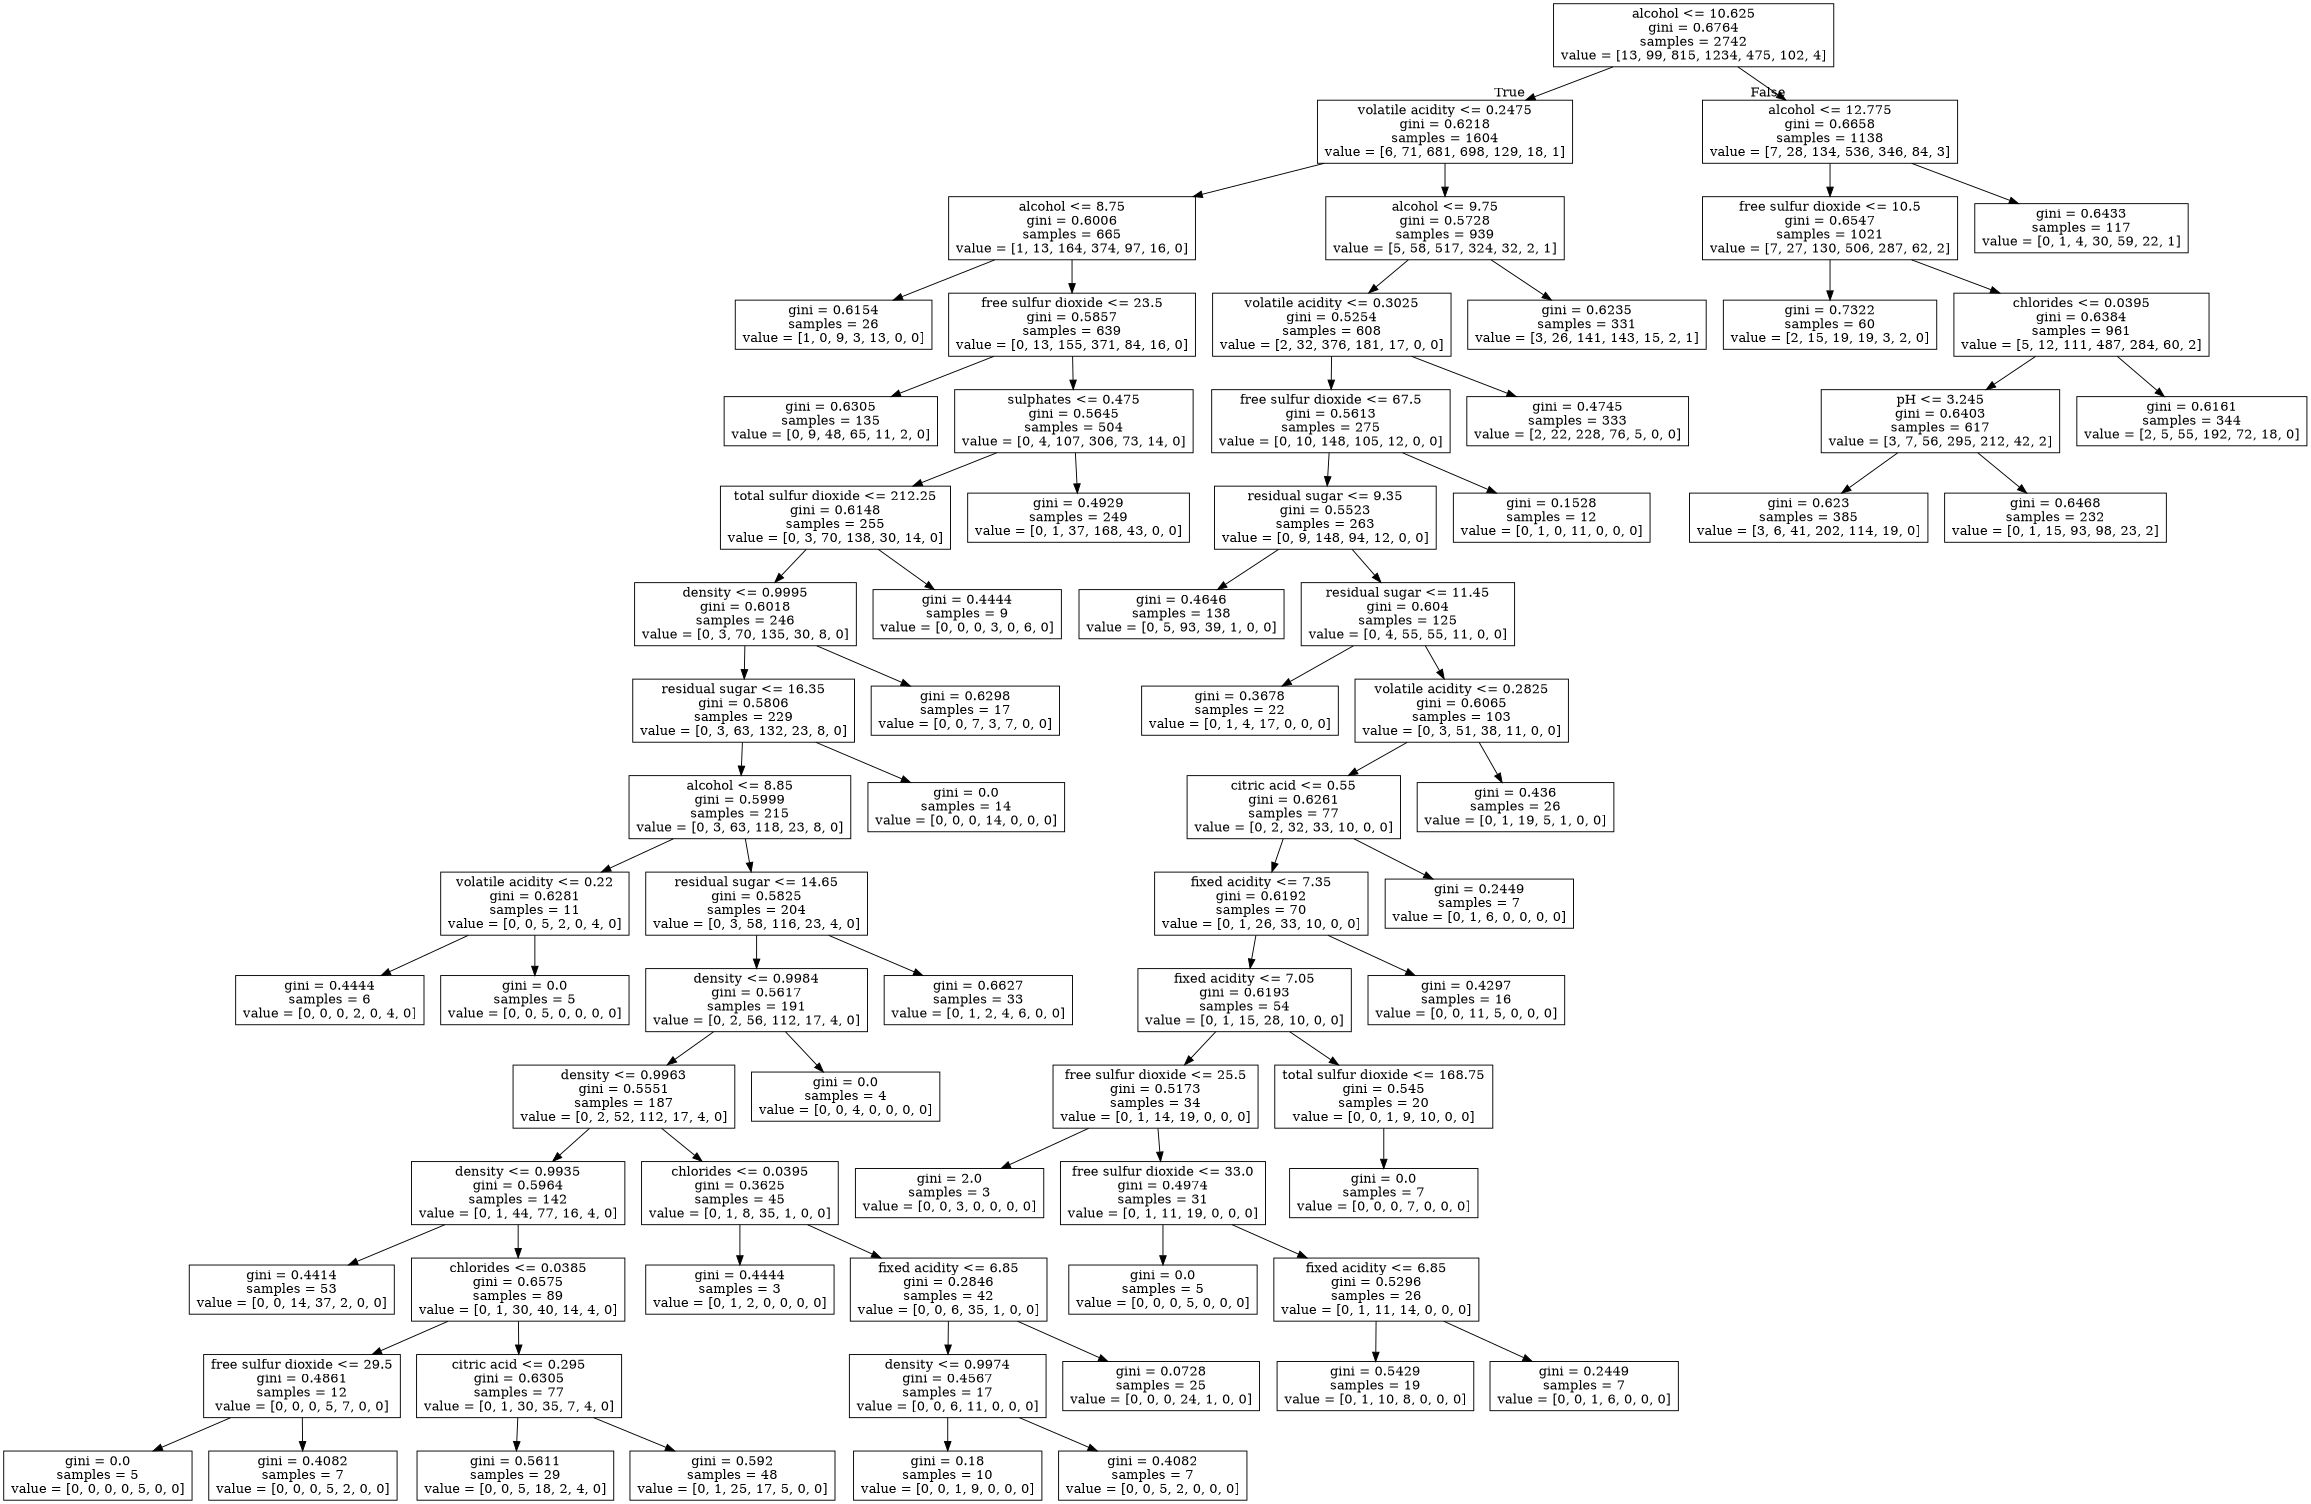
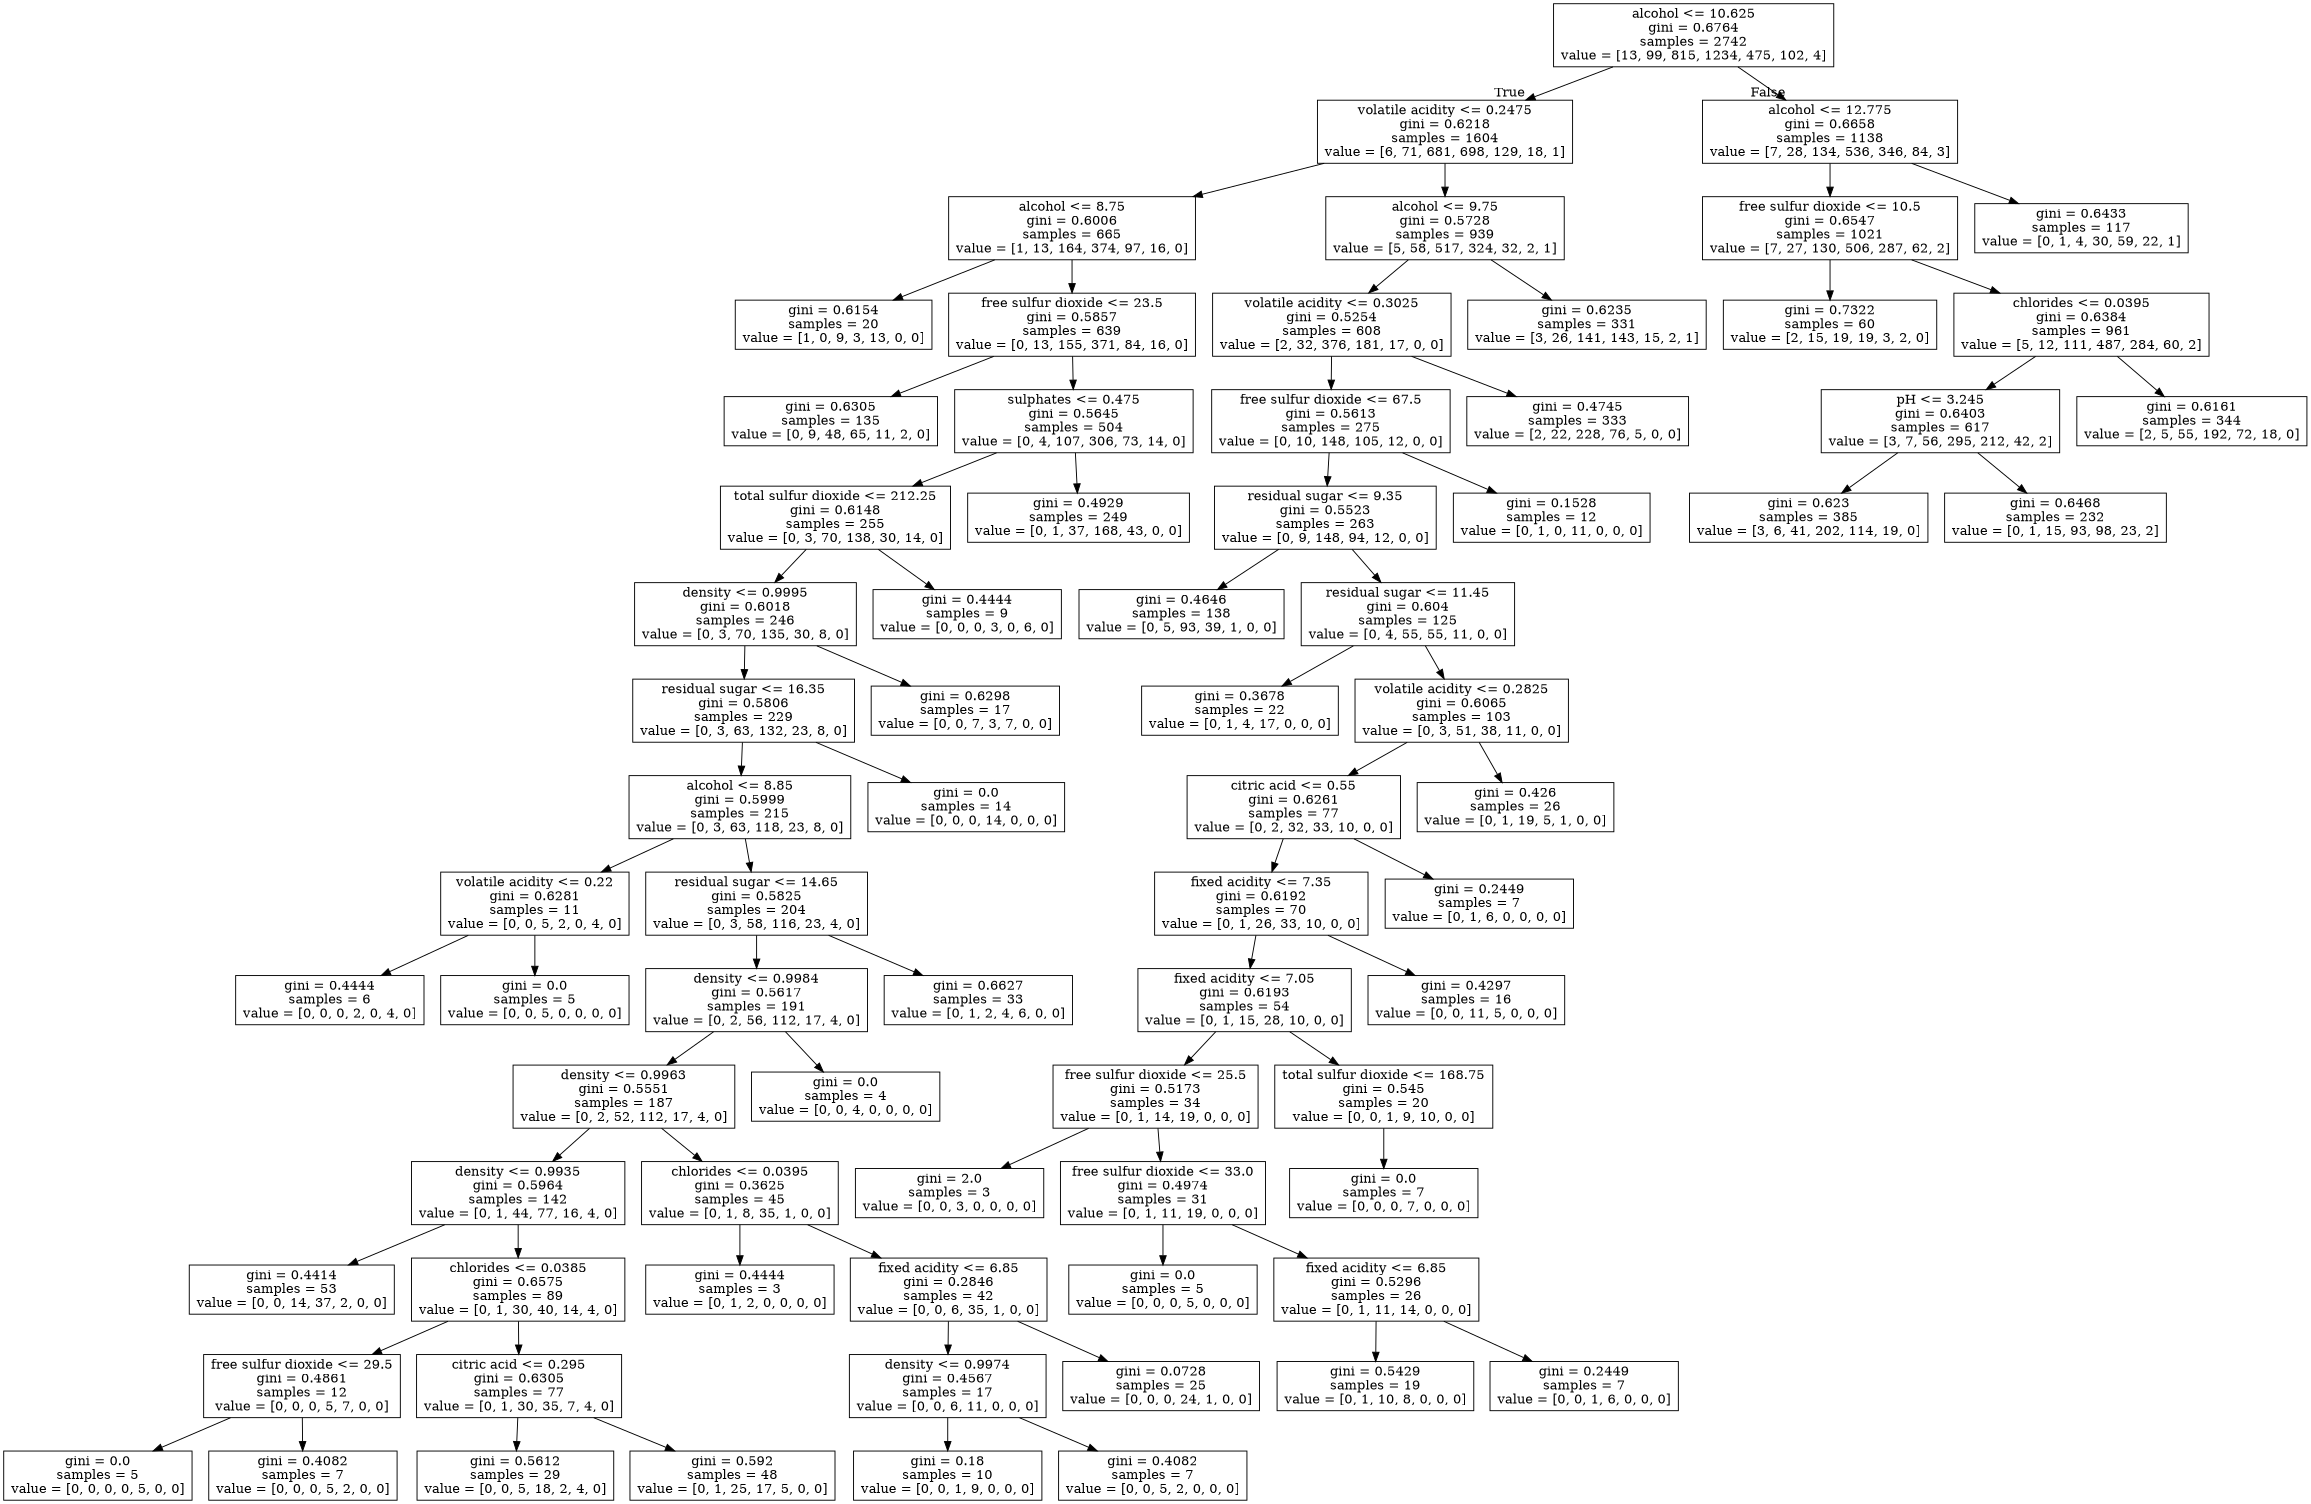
(834, 325) -> (834, 325)
(1516, 807) -> (1516, 807)
(515, 1476) -> (515, 1476)
